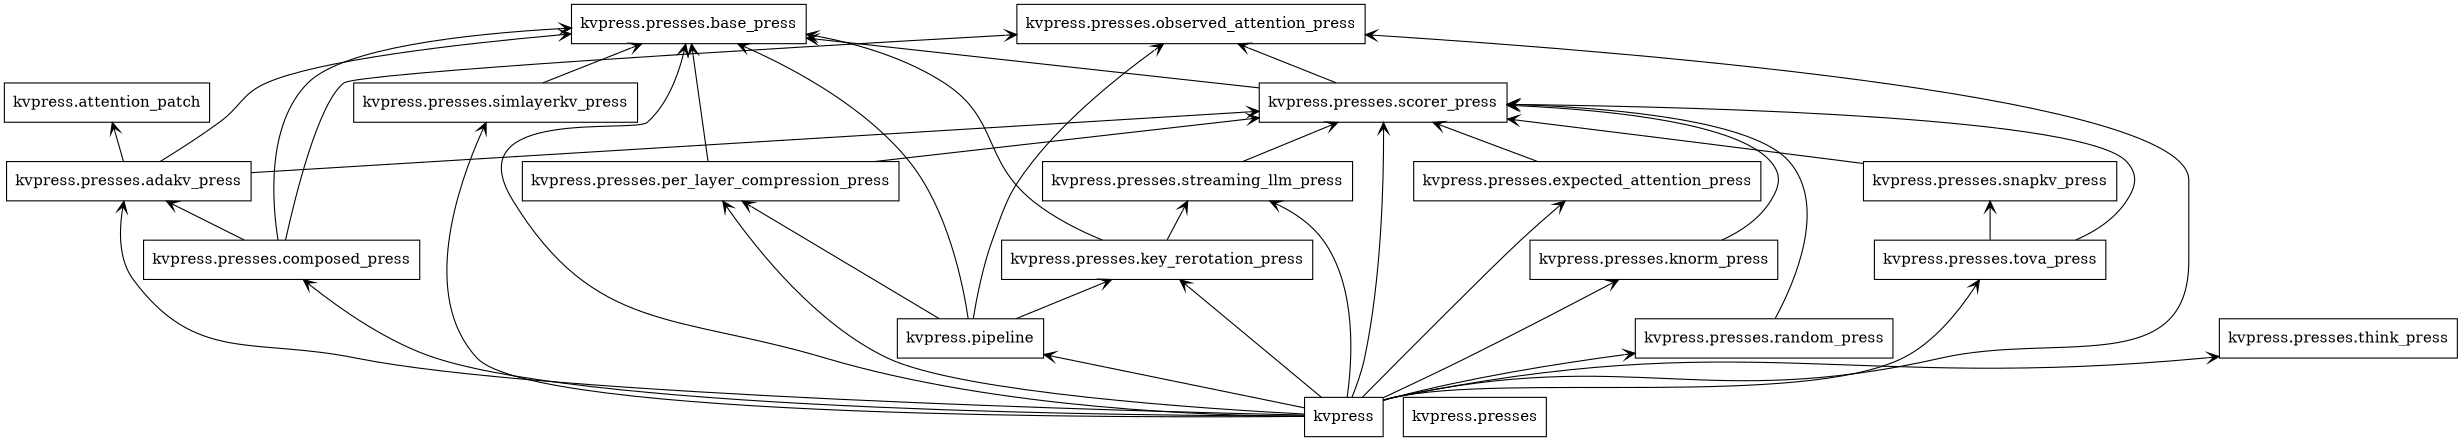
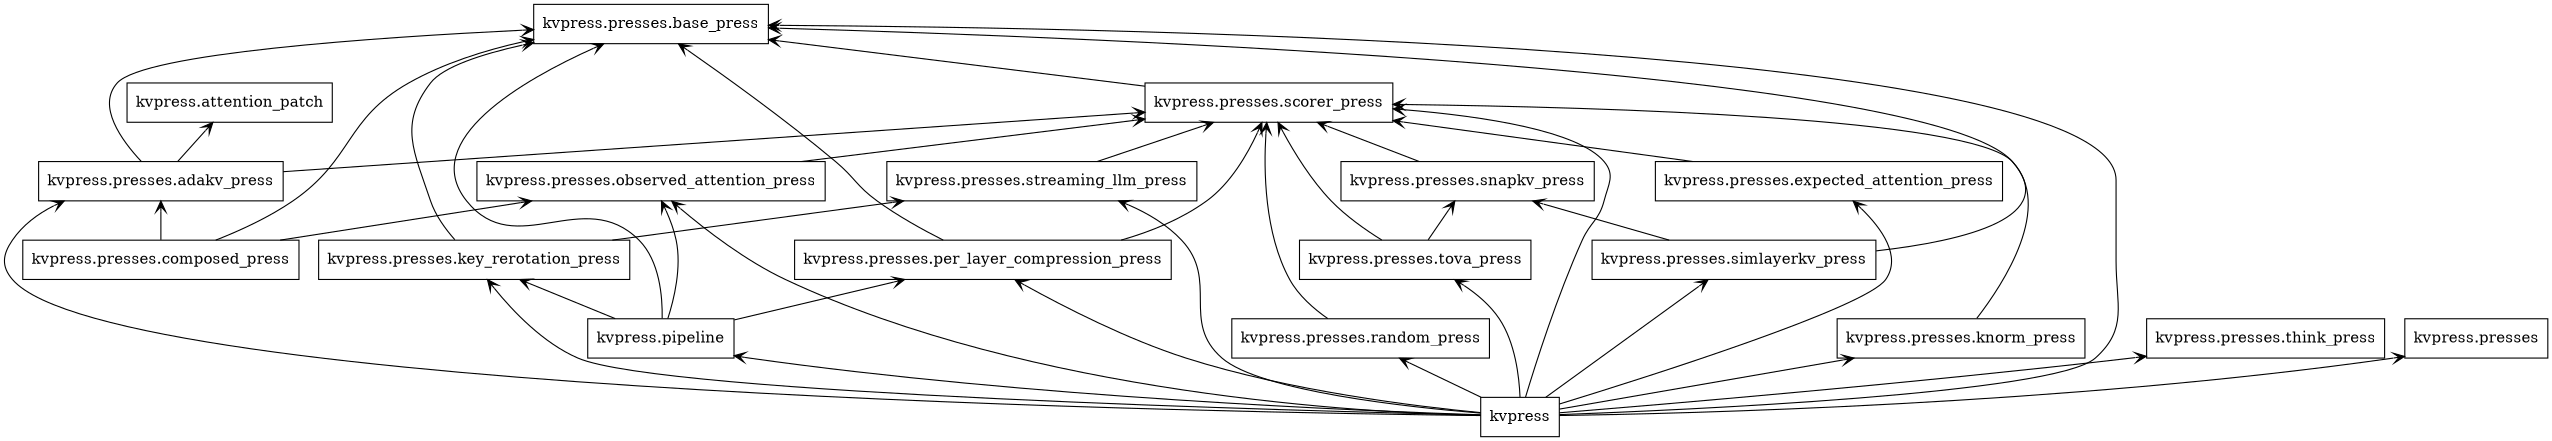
(1292, 65) -> (968, 141)
none -> (1606, 222)
(797, 403) -> (1977, 399)
